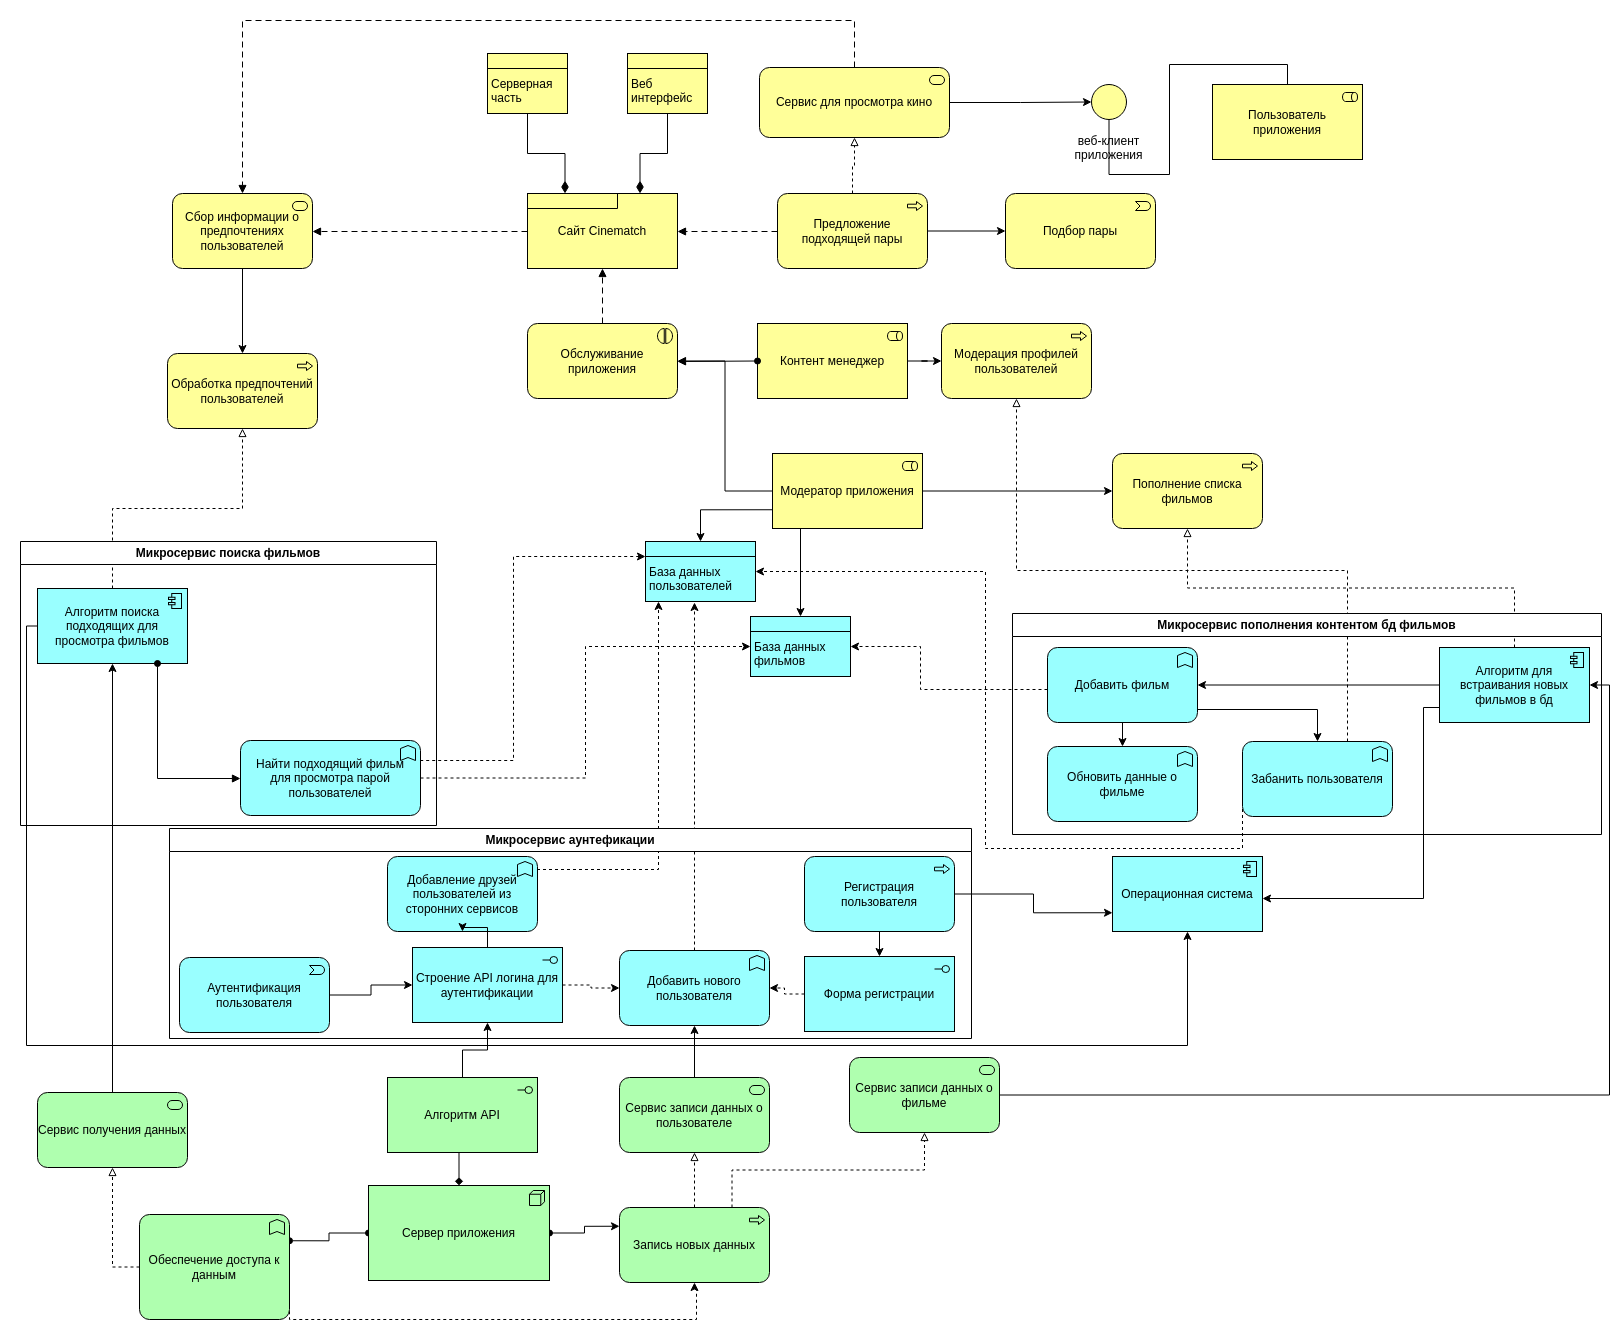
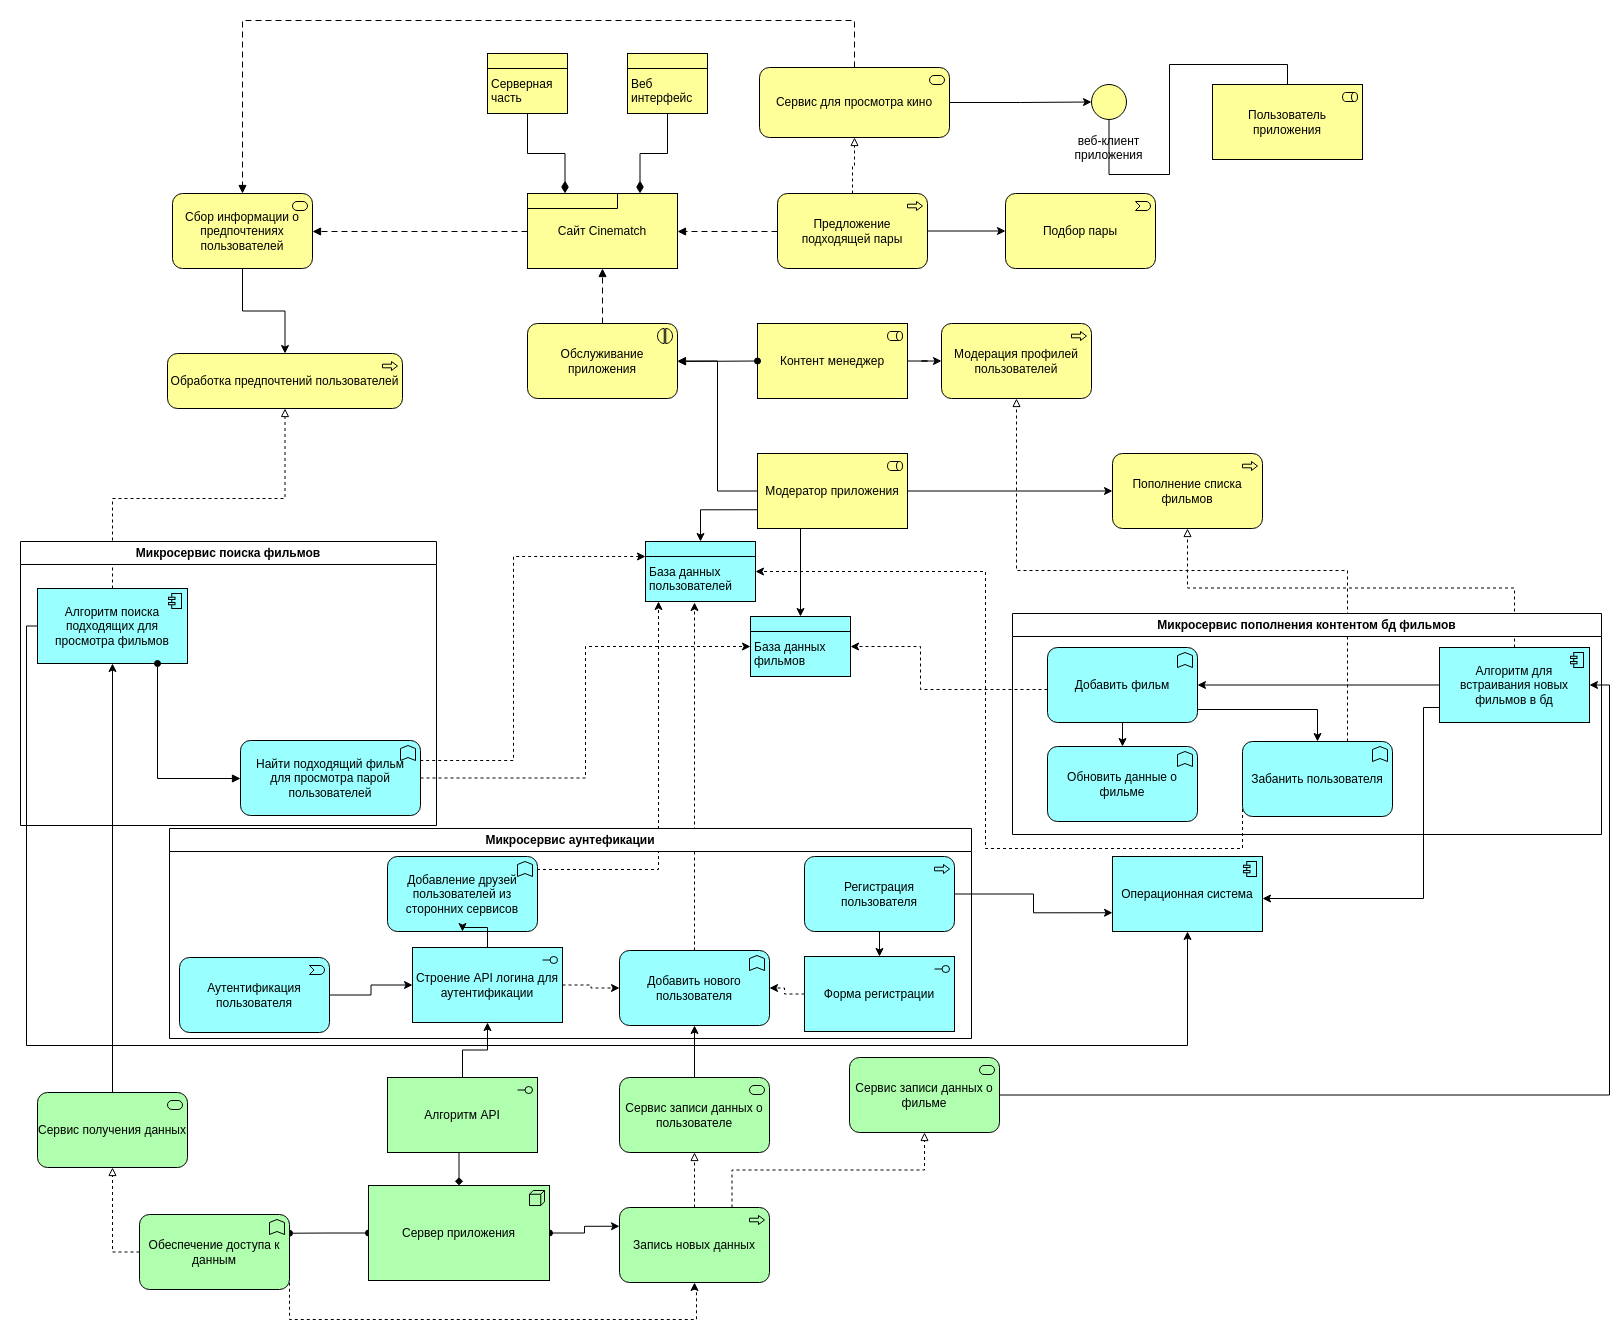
(243, 391) -> (285, 381)
(848, 491) -> (833, 491)
(215, 1267) -> (215, 1252)
